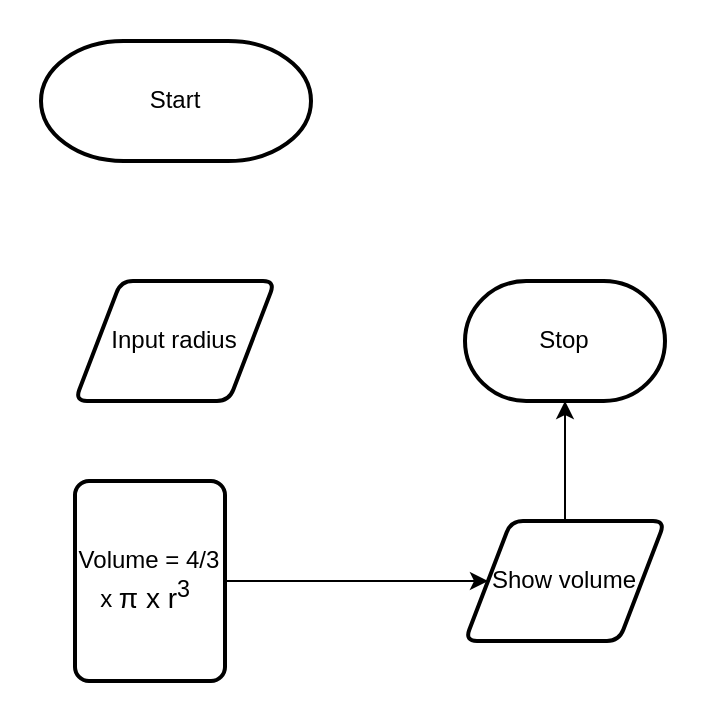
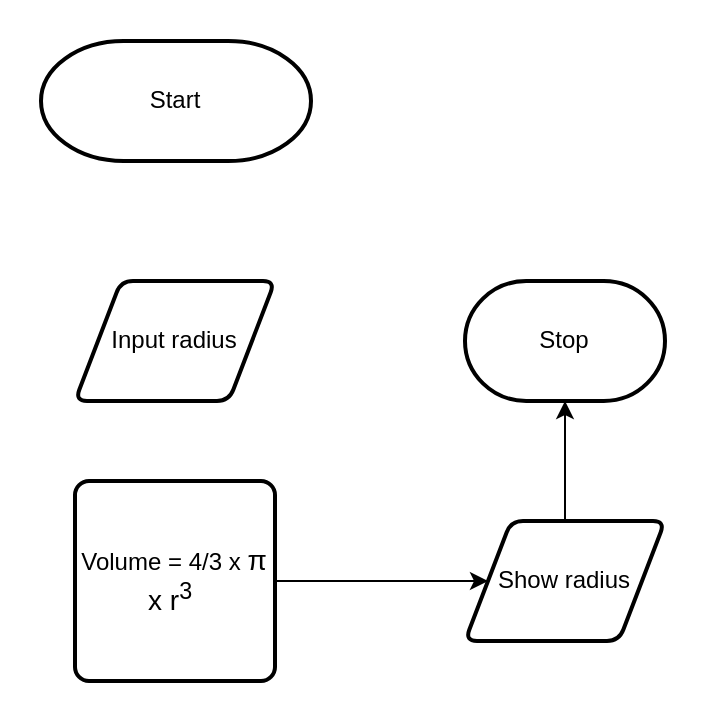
(150, 581) -> (175, 581)
(565, 581) -> (565, 581)
